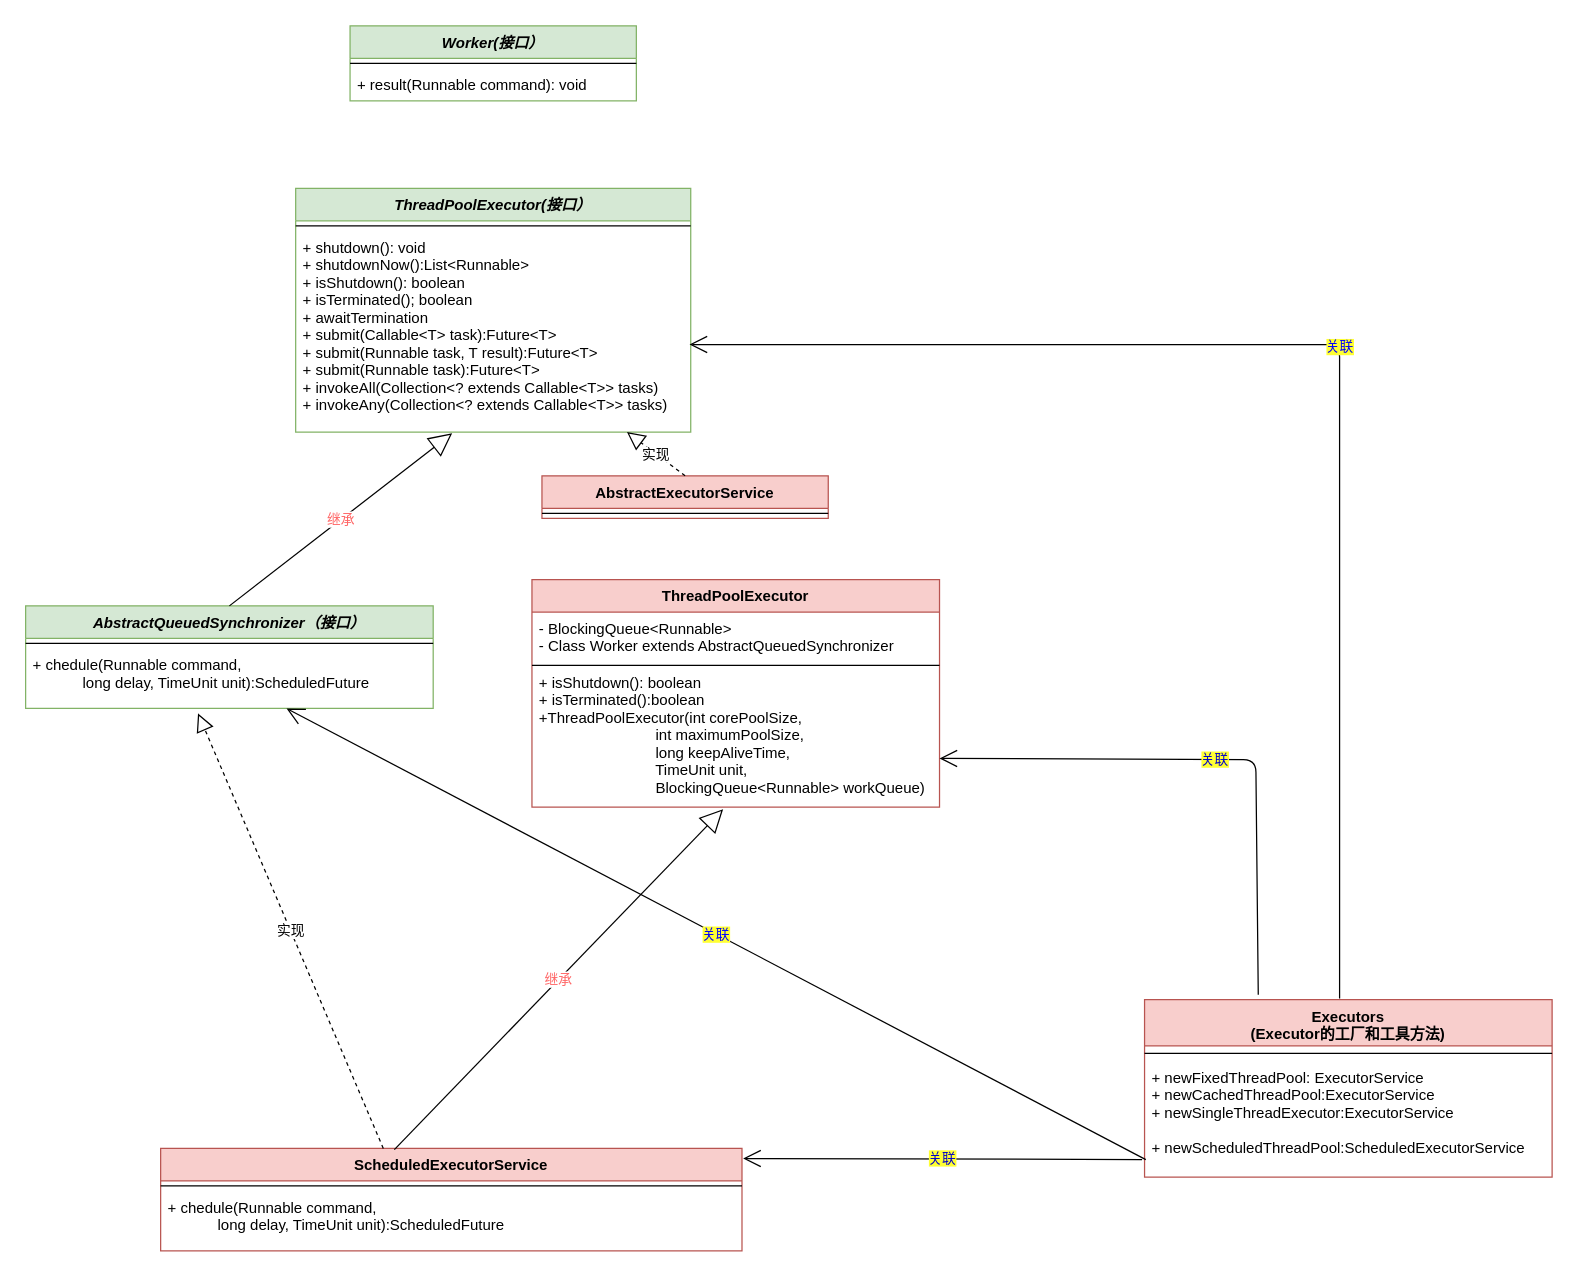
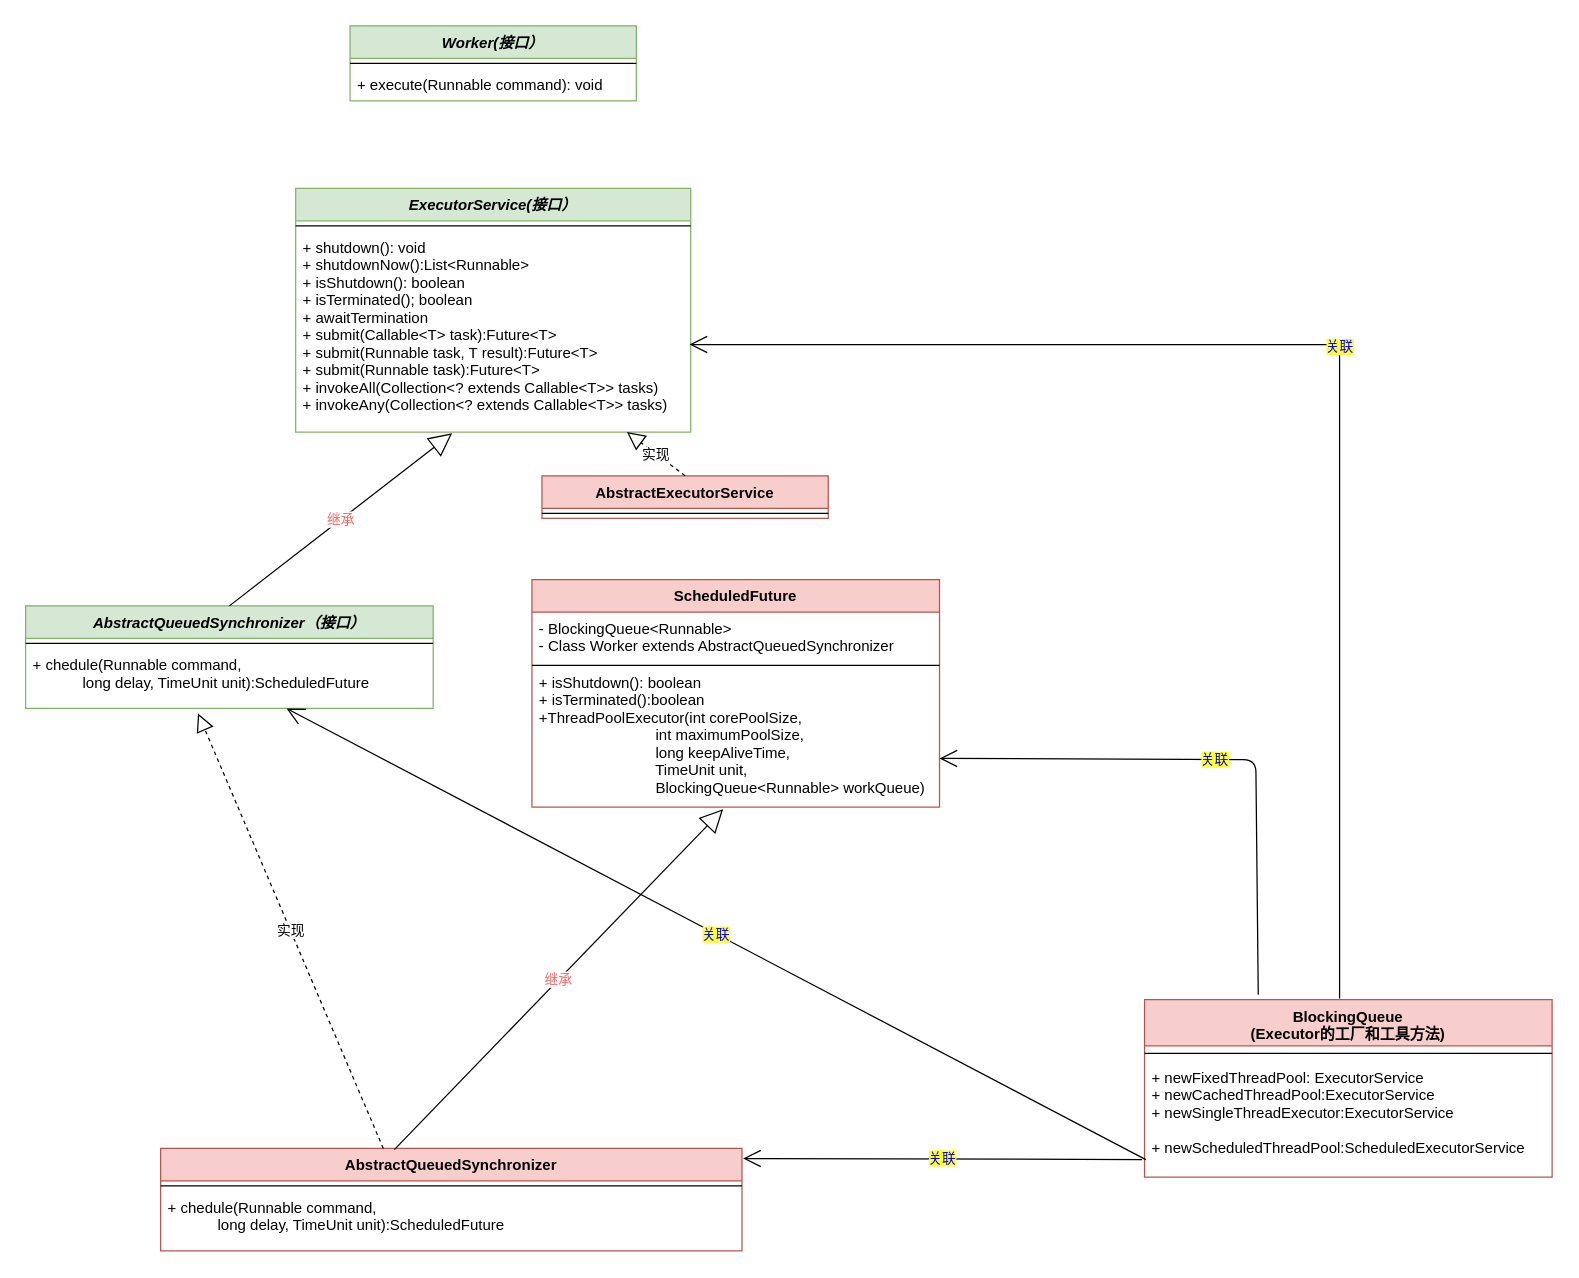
(480, 85) -> (486, 85)
(493, 205) -> (493, 205)
(735, 596) -> (735, 596)
(1348, 1016) -> (1348, 1016)
(451, 1165) -> (451, 1165)
